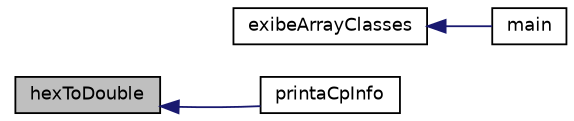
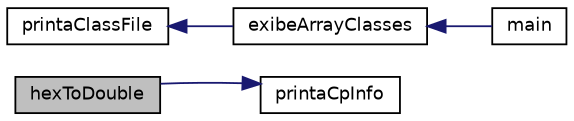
none -> (88, 26)
(220, 107) -> (202, 83)
